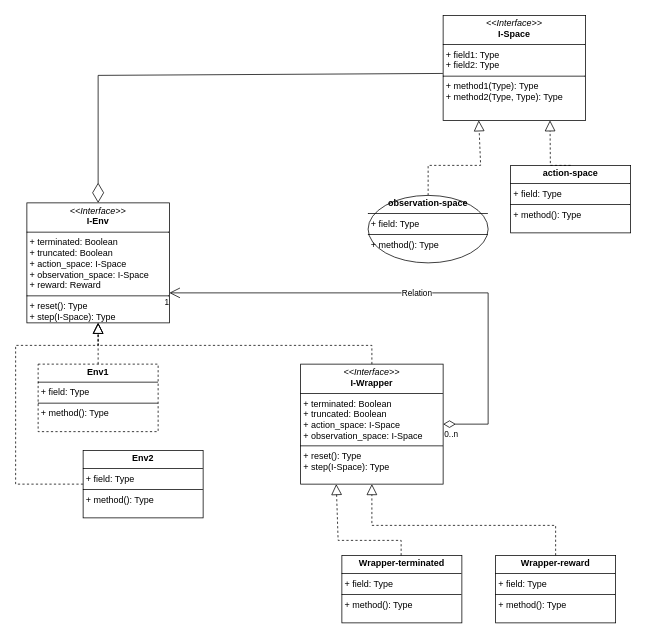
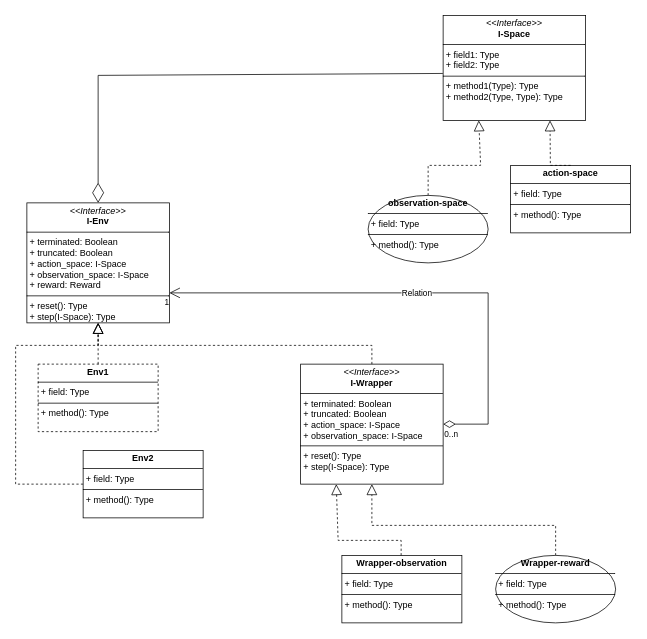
(386, 572) -> (388, 572)
(555, 589) -> (555, 589)
